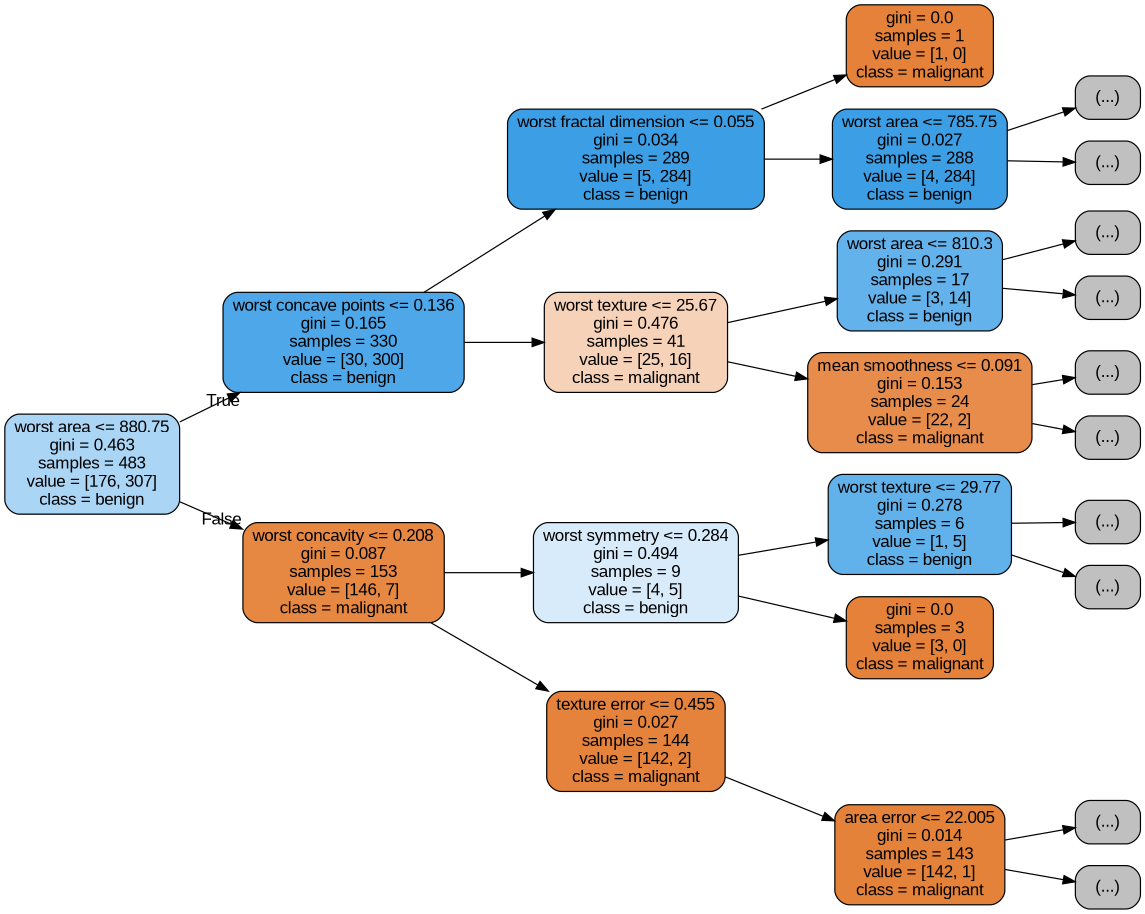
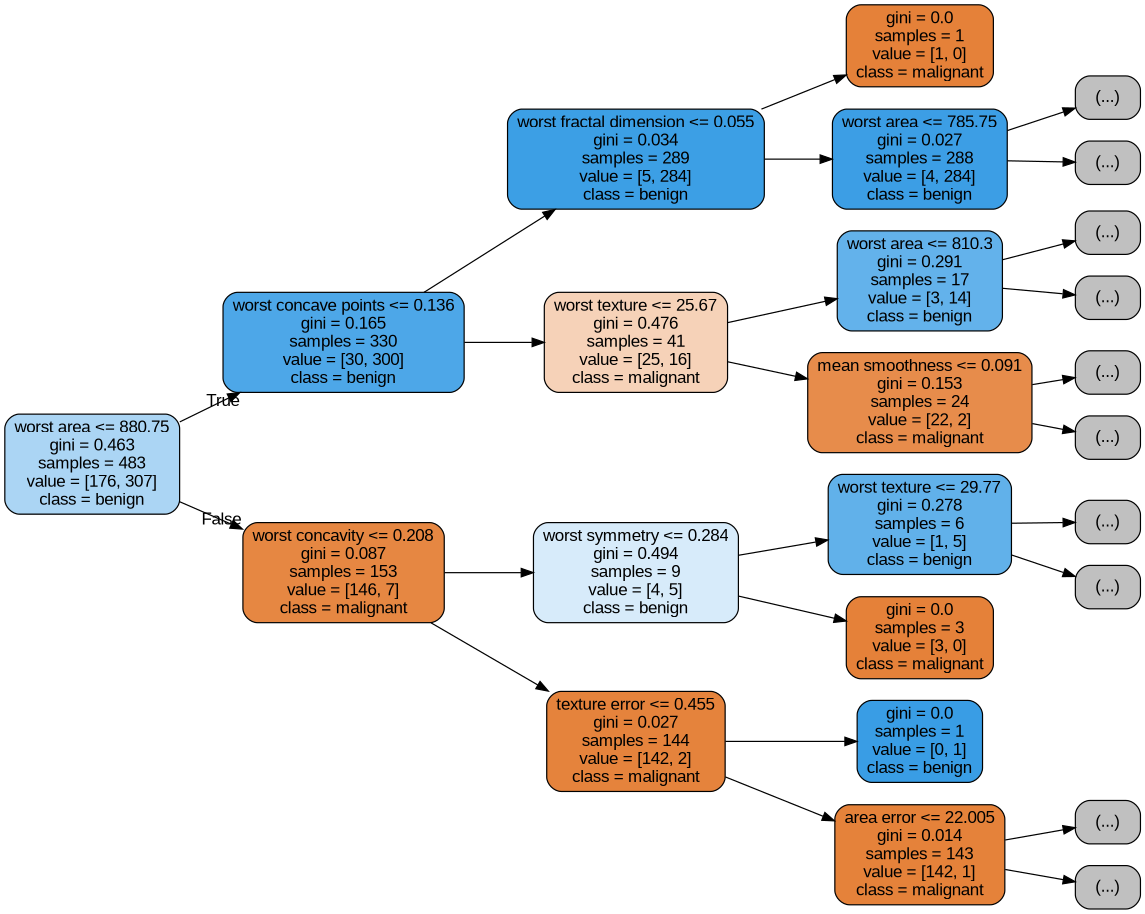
none -> (920, 741)
